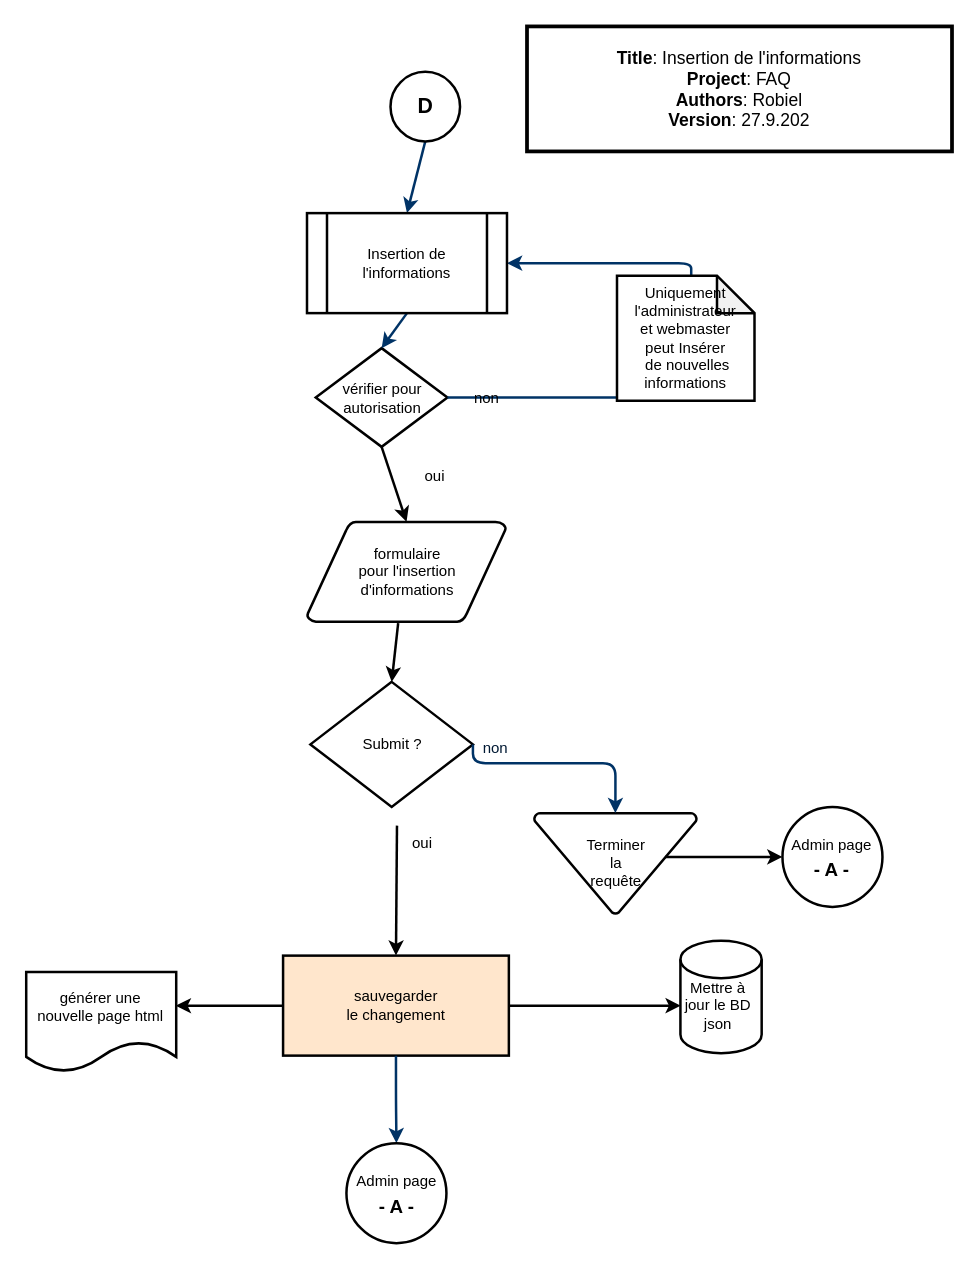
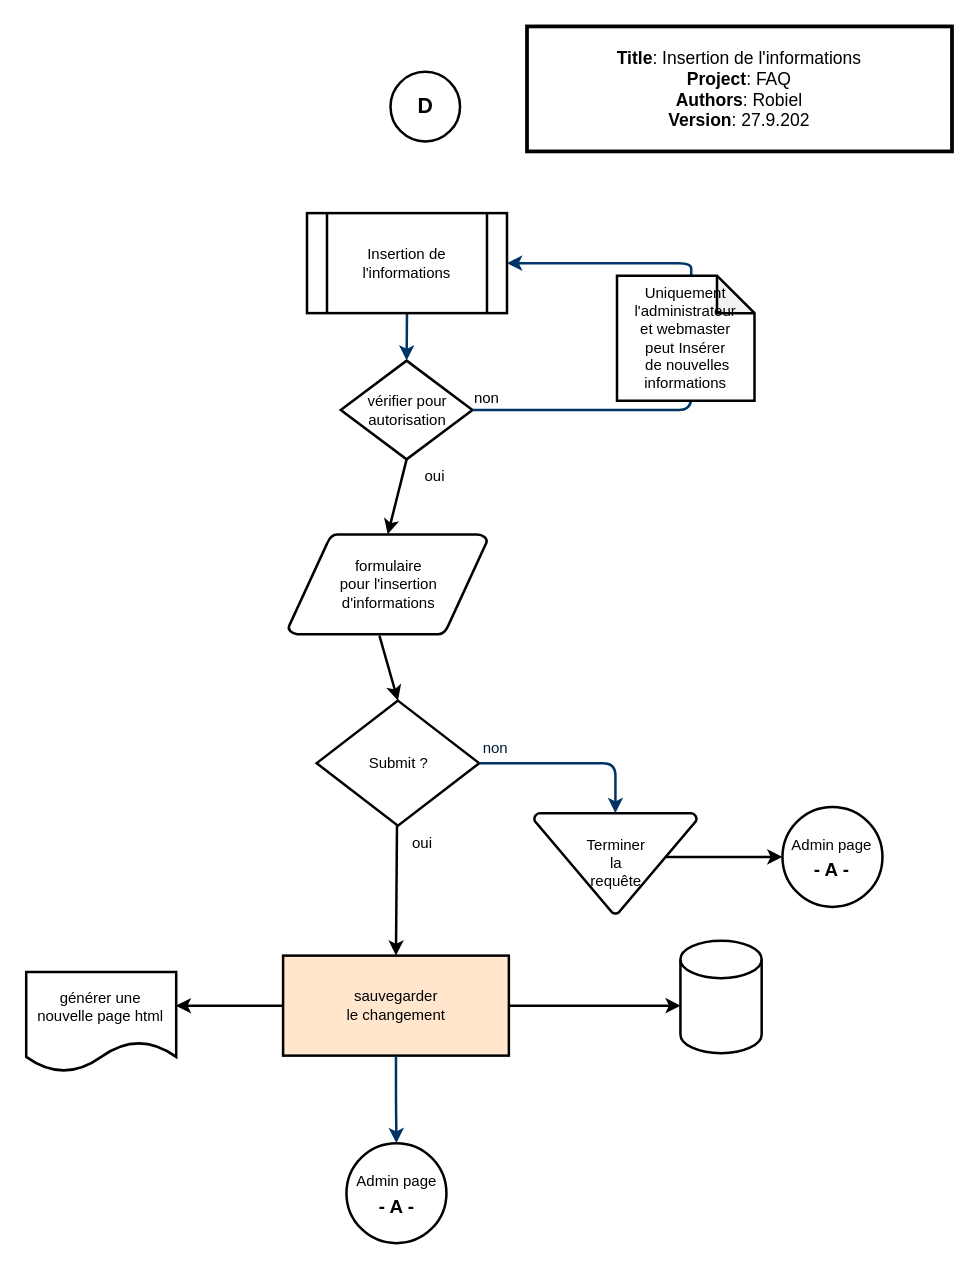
(417, 172) -> none
(381, 398) -> (406, 410)
(406, 572) -> (388, 584)
(392, 744) -> (398, 763)
(718, 1006) -> none
